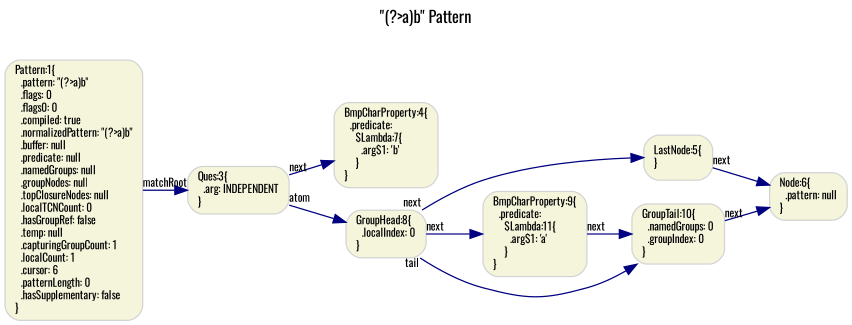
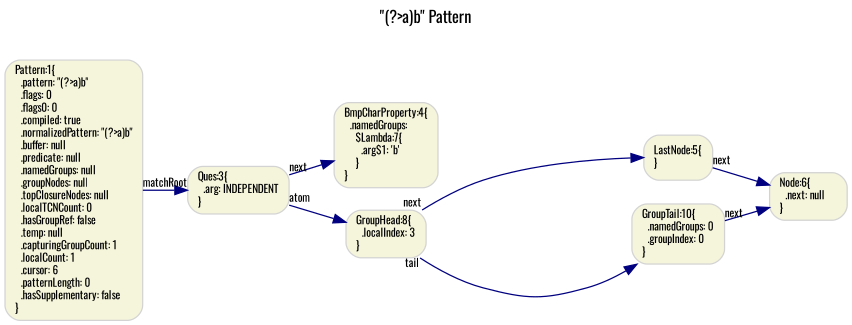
(386, 145) -> (386, 145)
(808, 196) -> (808, 196)
(386, 234) -> (386, 234)
(535, 234) -> none
